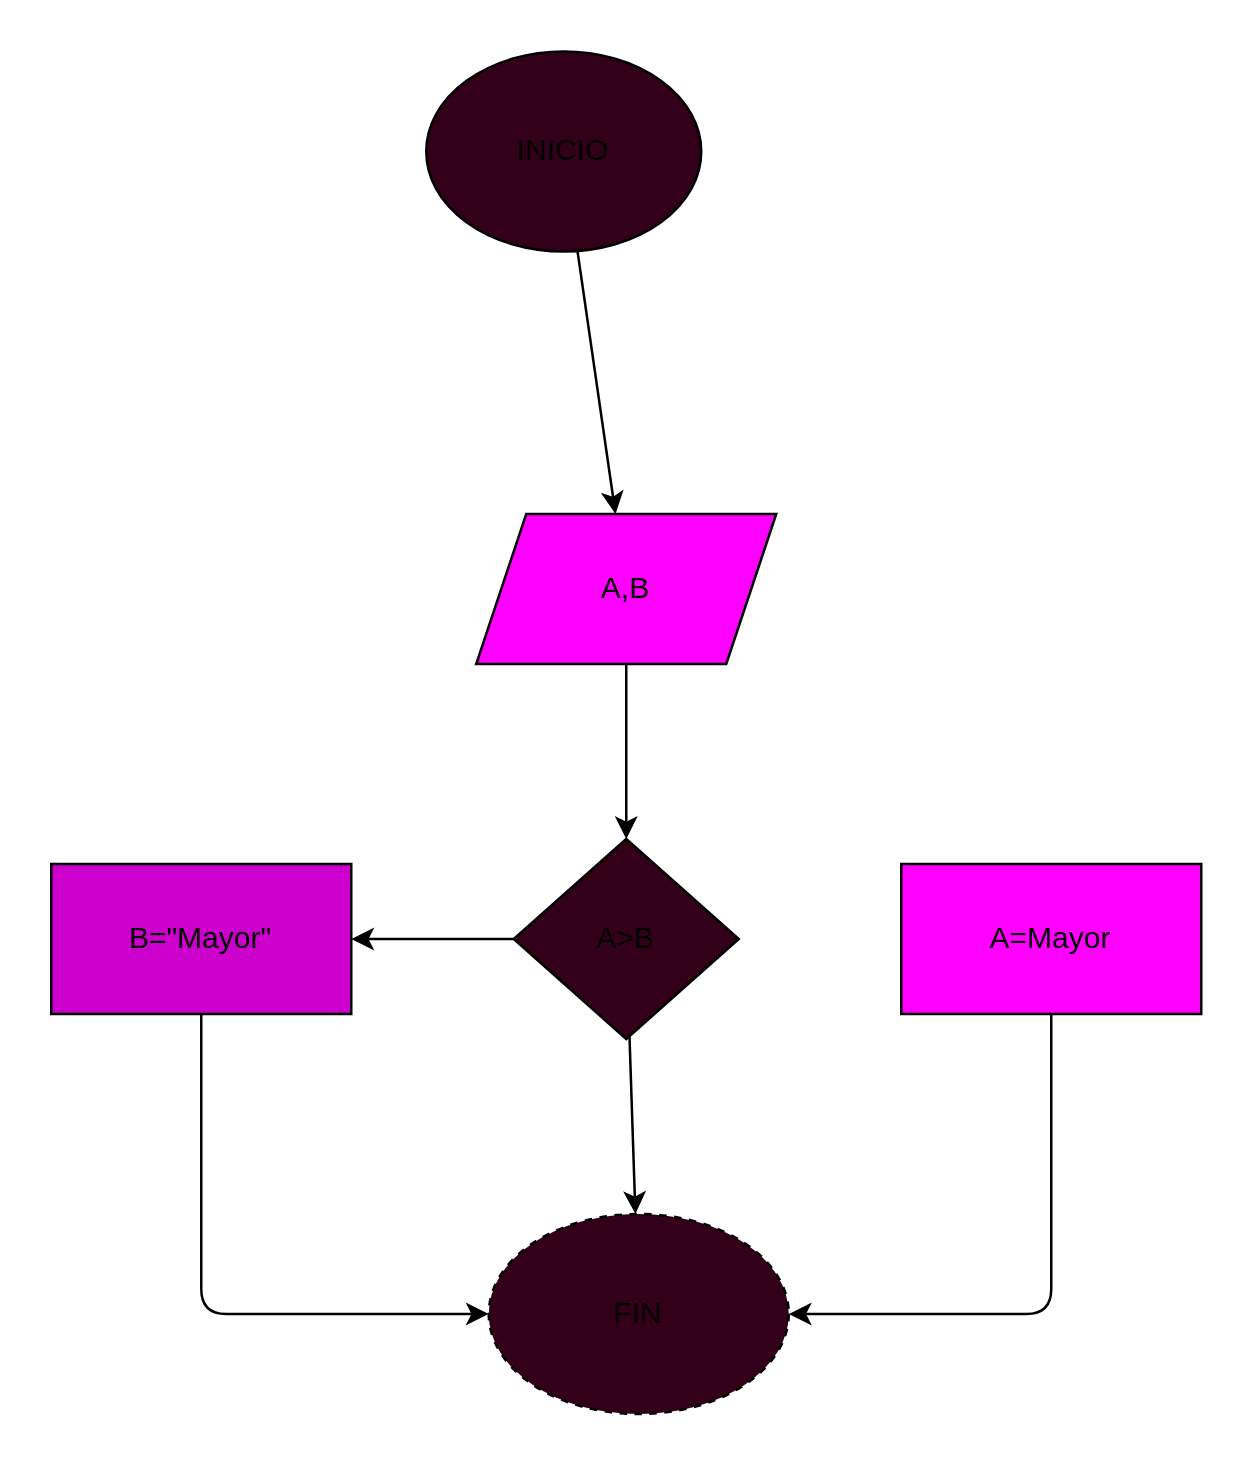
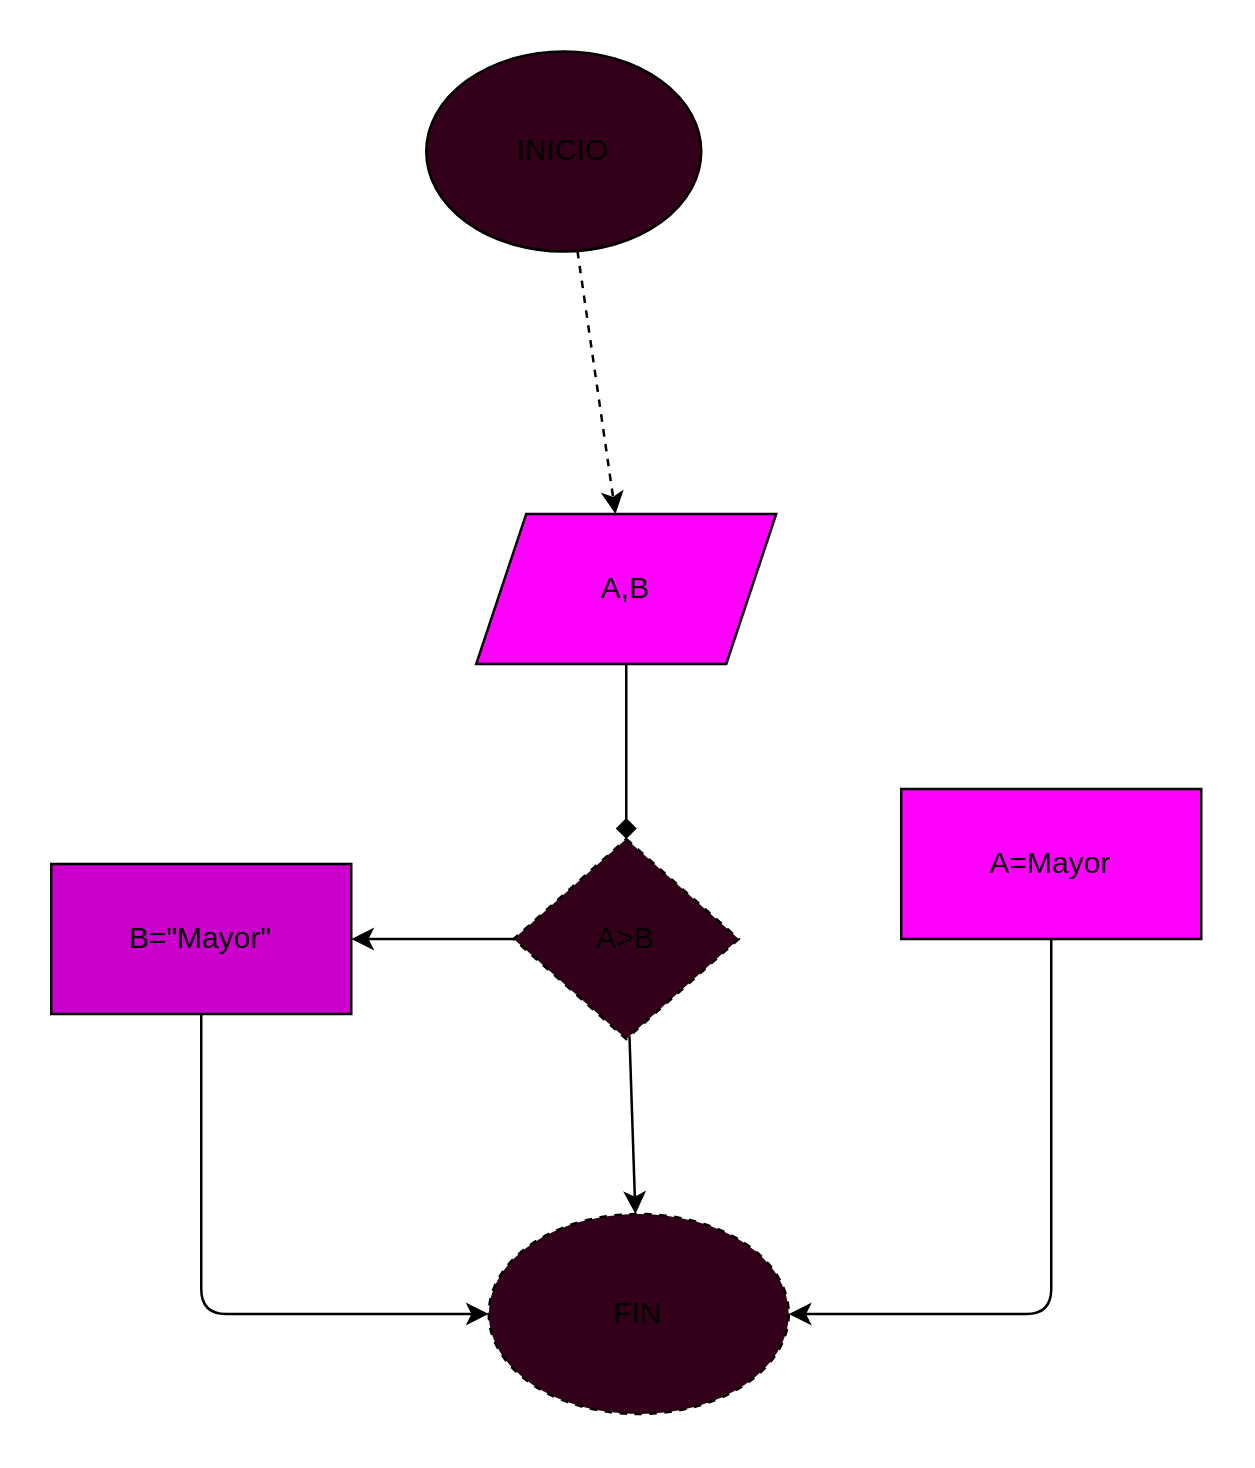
(596, 377) -> (596, 377)
(626, 820) -> (626, 818)
(626, 939) -> (626, 939)
(1051, 939) -> (1051, 864)
